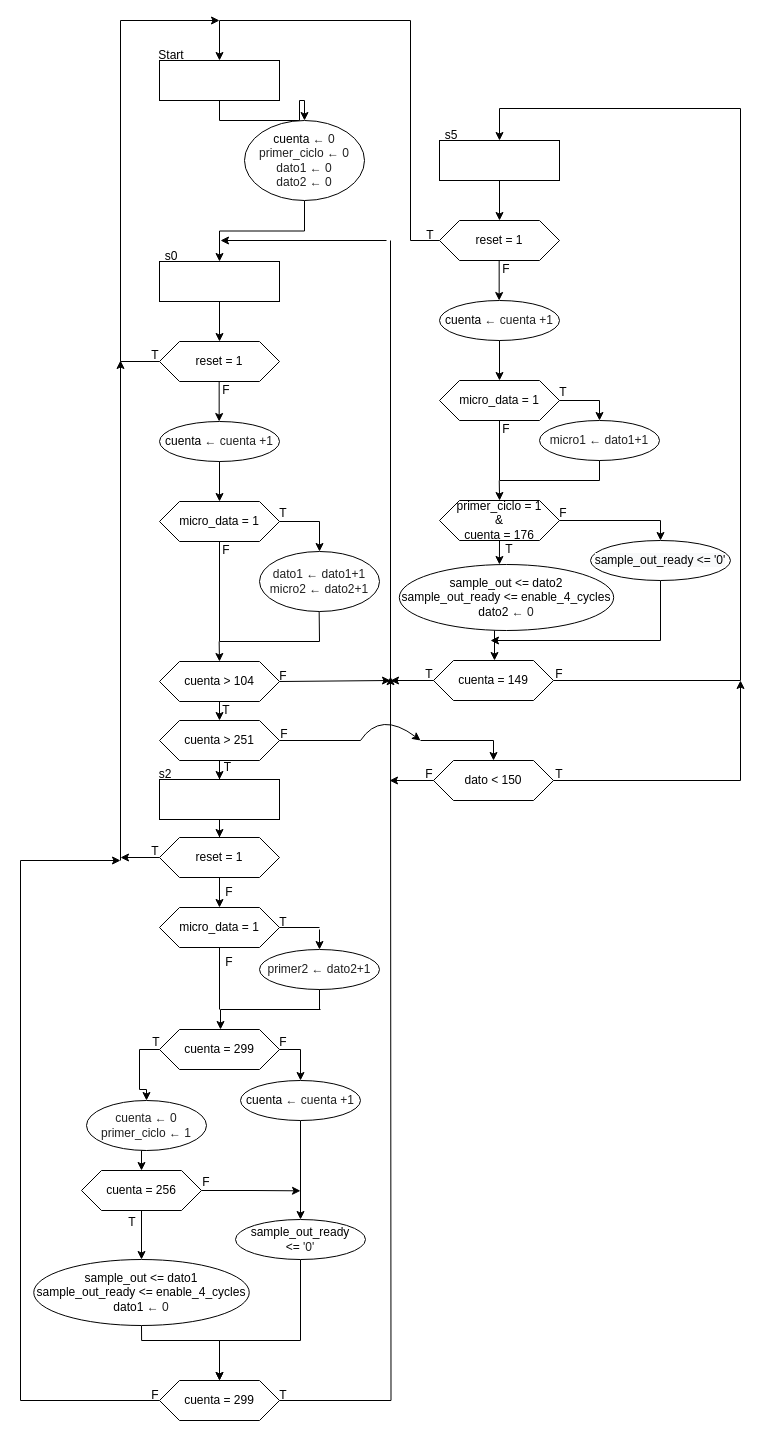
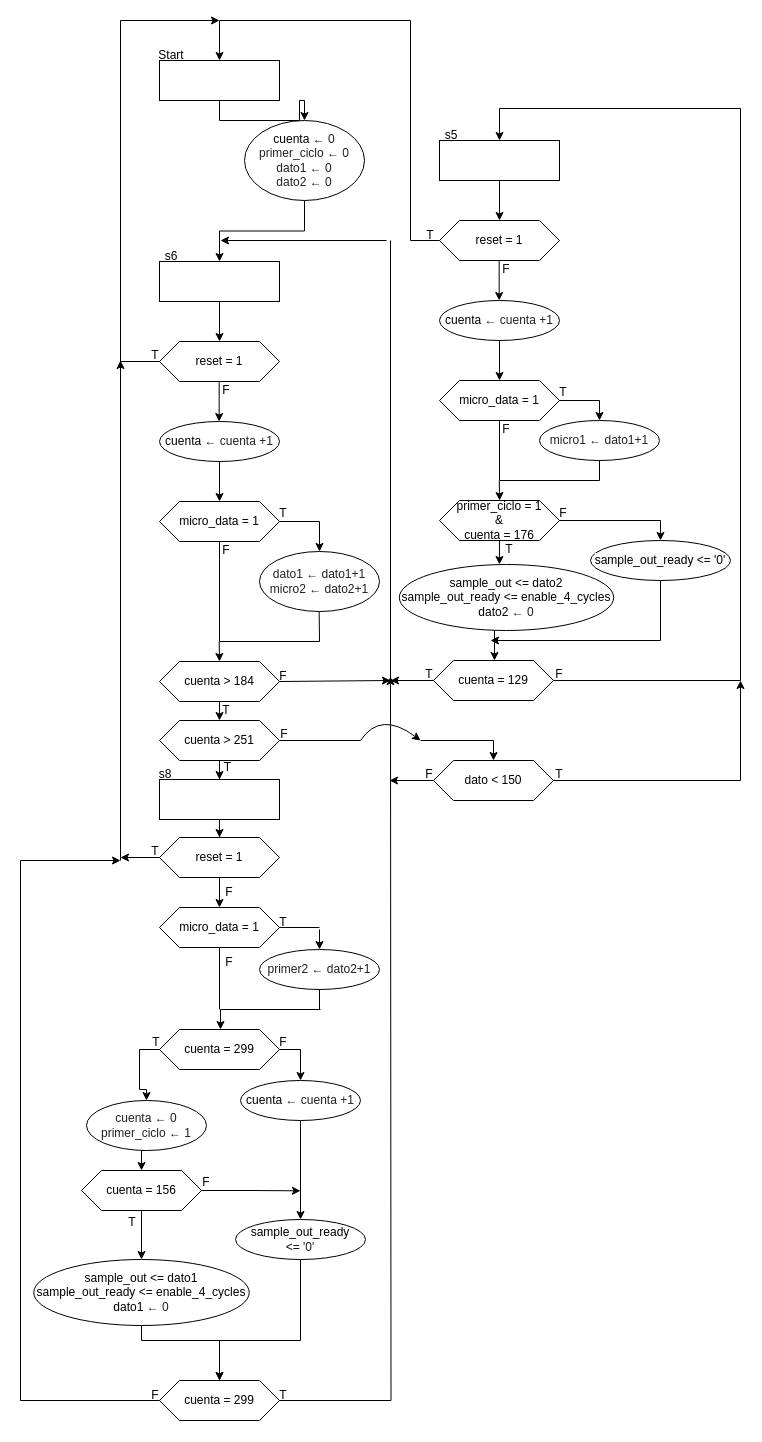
(172, 257) -> (172, 257)
(494, 681) -> (494, 681)
(220, 682) -> (220, 682)
(166, 775) -> (166, 775)
(142, 1191) -> (142, 1191)
